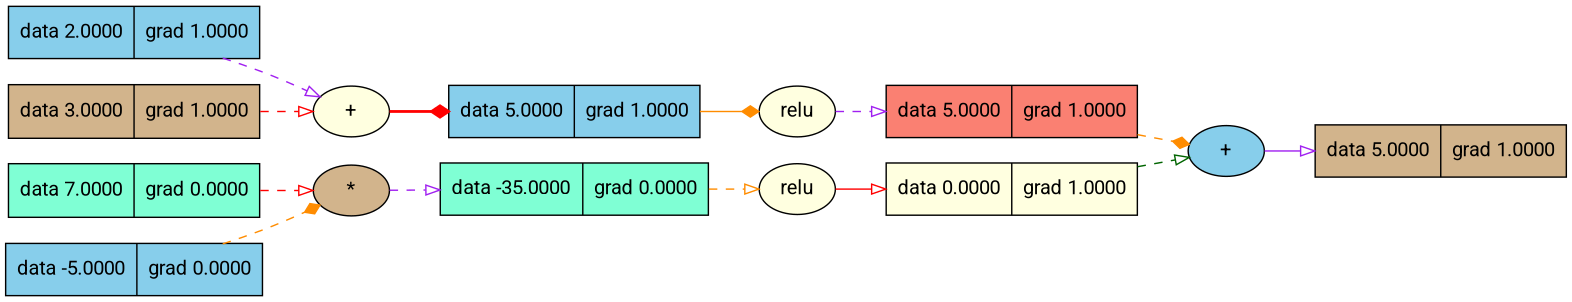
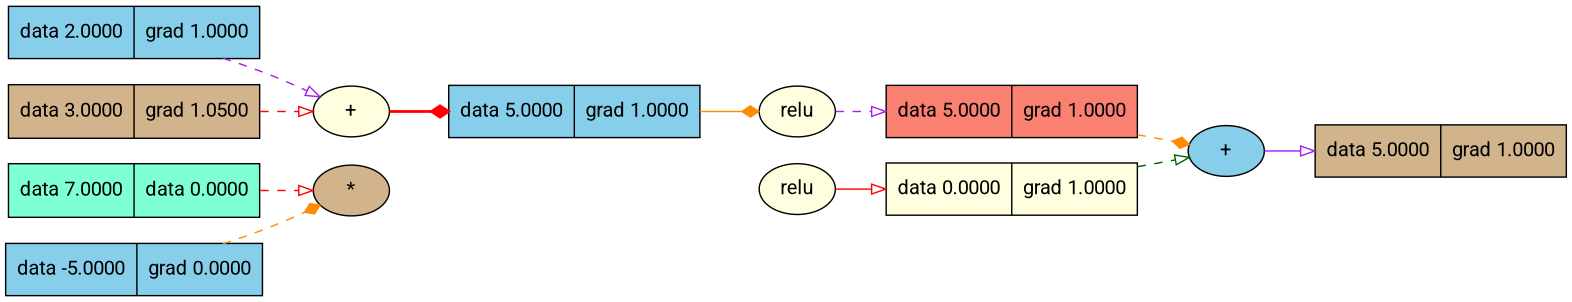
(197, 111) -> (197, 111)
(574, 189) -> none
(197, 190) -> (197, 190)
